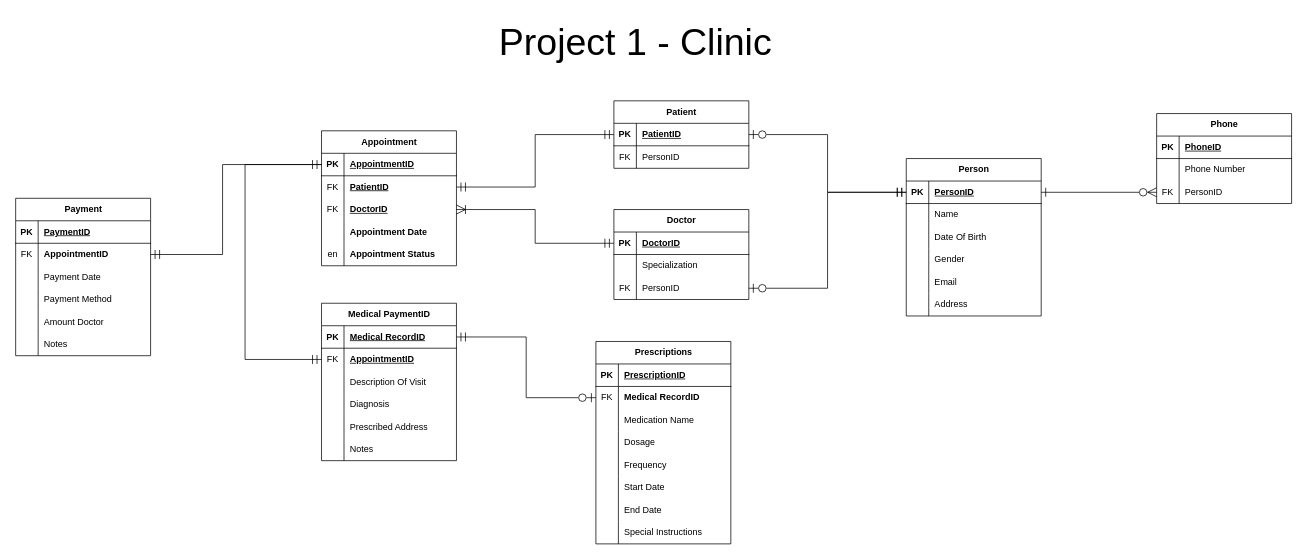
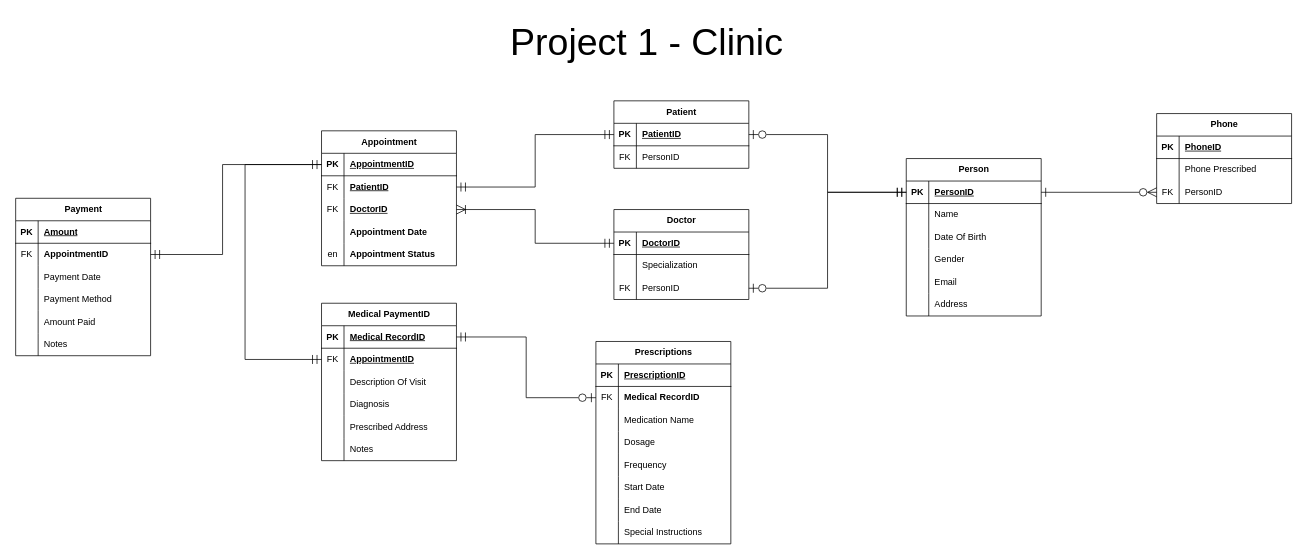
(636, 39) -> (647, 39)
(1214, 170) -> (1223, 170)
(67, 232) -> (59, 232)
(75, 322) -> (69, 322)
